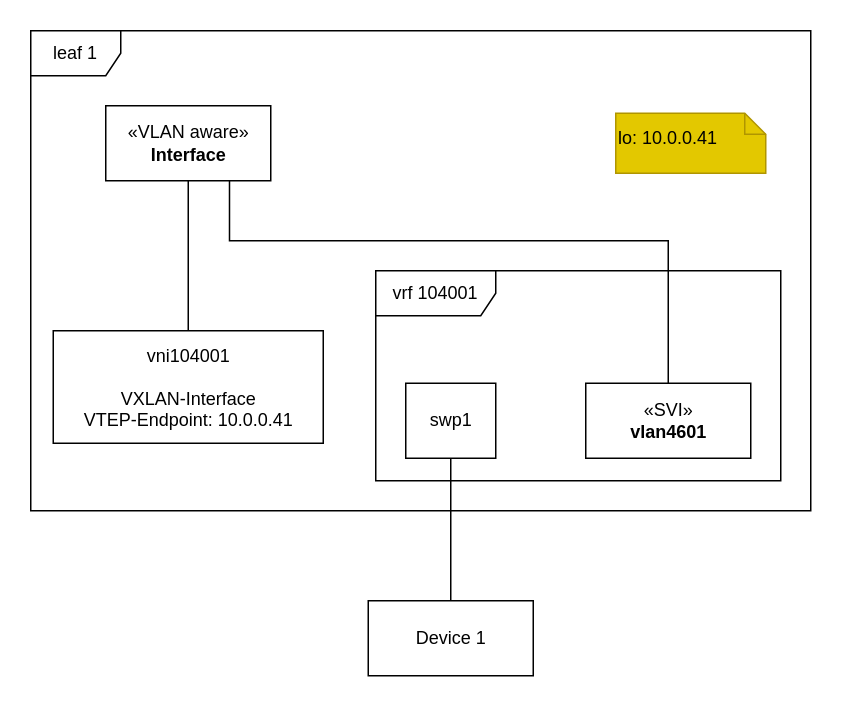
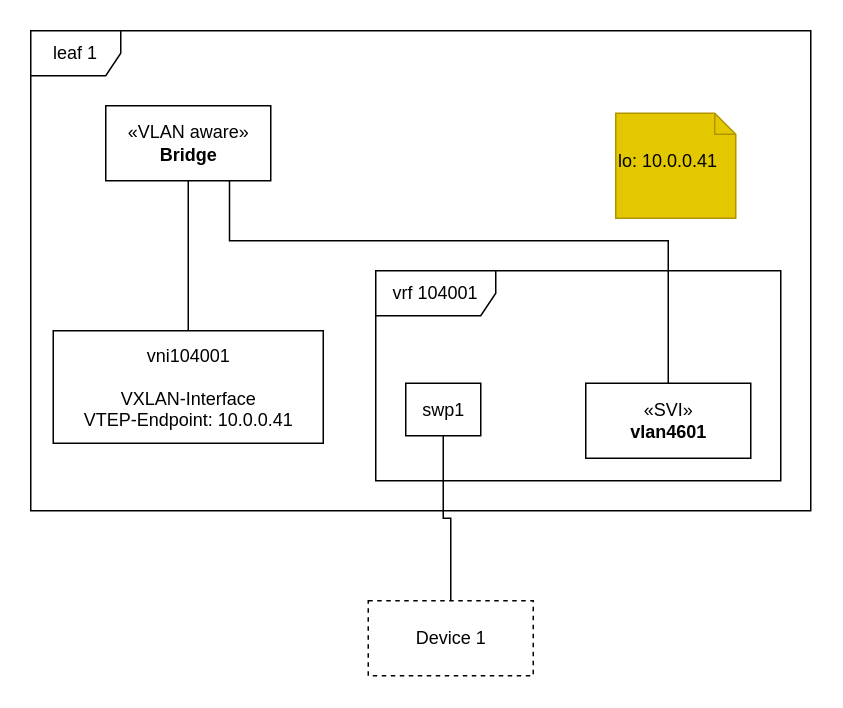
(189, 143) -> (189, 143)
(691, 143) -> (676, 166)
(451, 421) -> (443, 410)
(451, 638) -> (451, 638)
